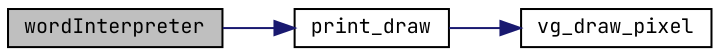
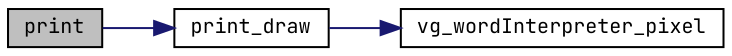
(115, 28) -> (55, 28)
(616, 28) -> (562, 28)
